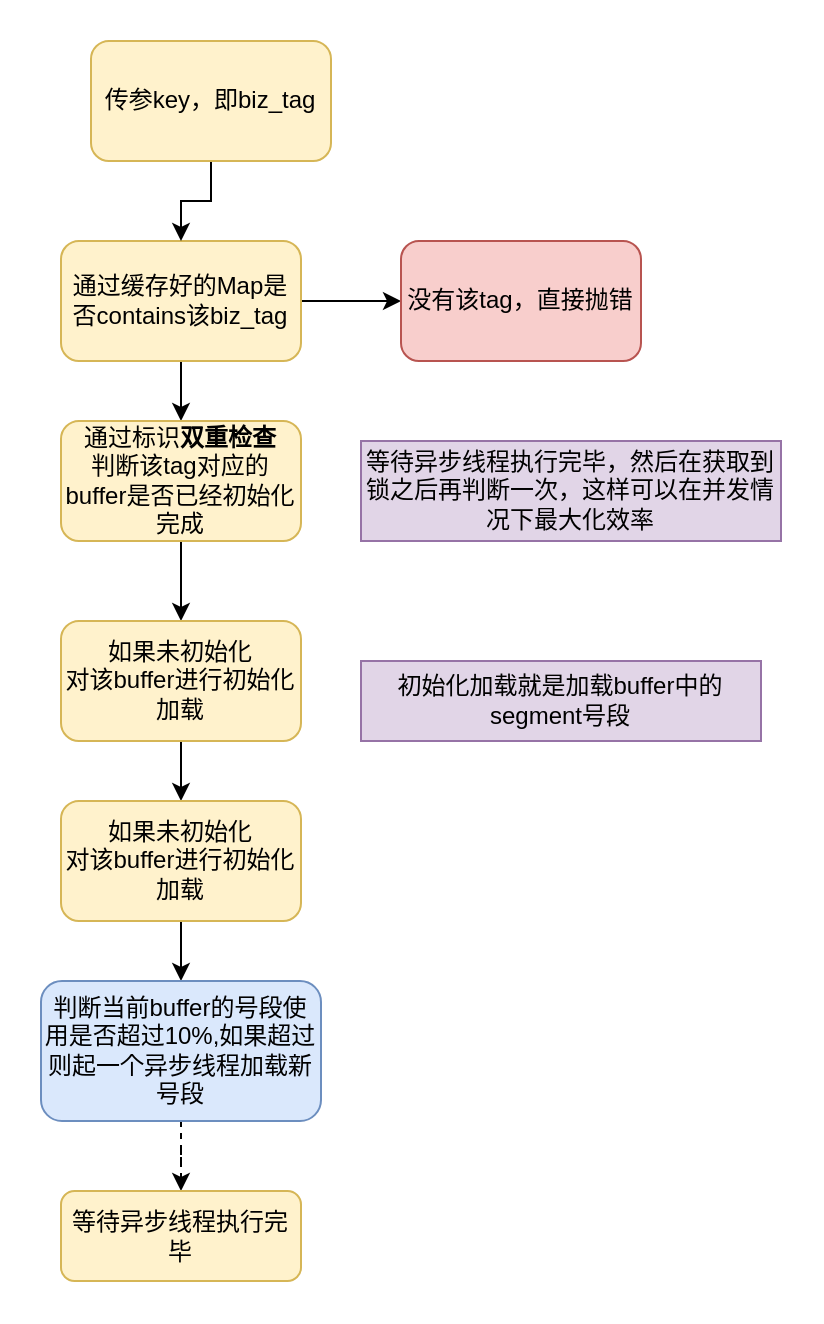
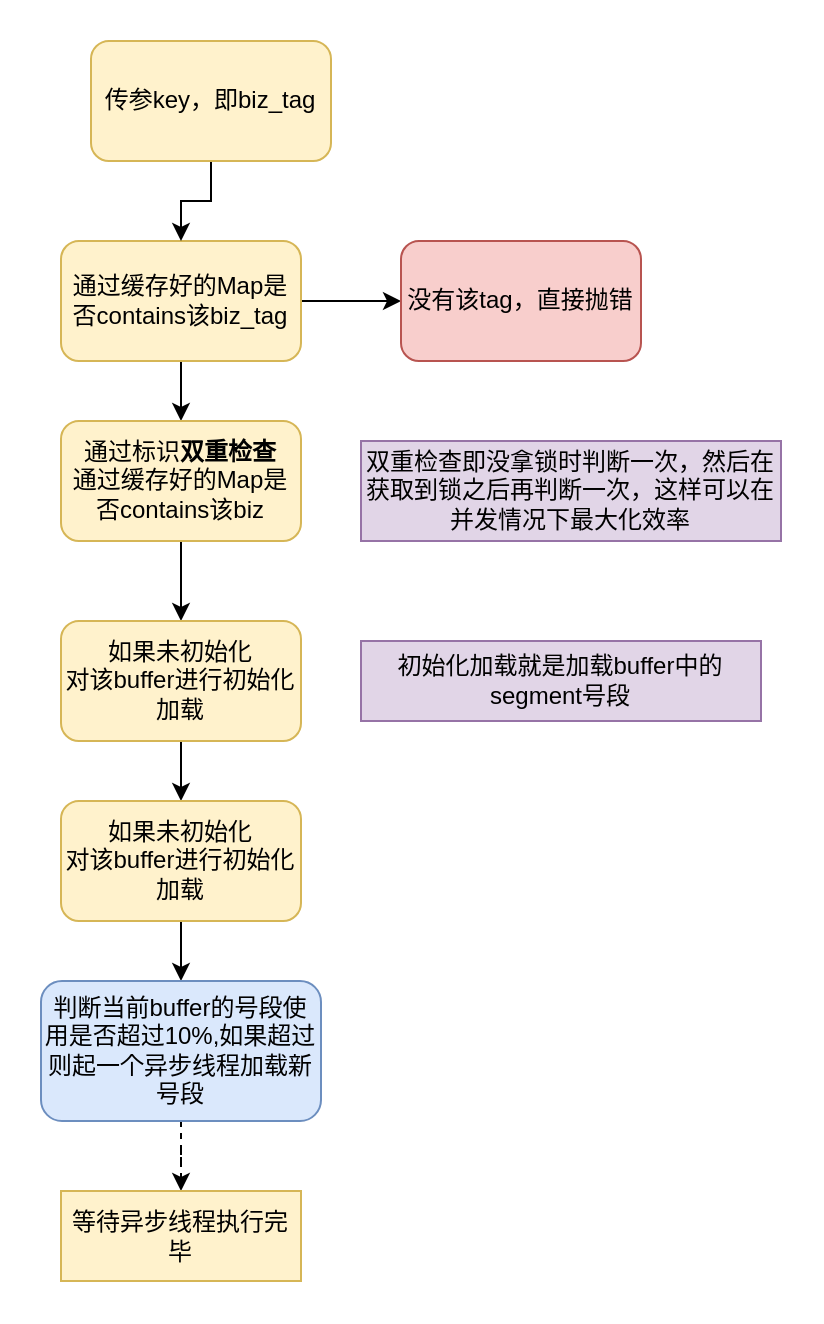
(181, 481) -> (181, 481)
(571, 491) -> (571, 491)
(561, 701) -> (561, 681)
(181, 1236) -> (181, 1236)
